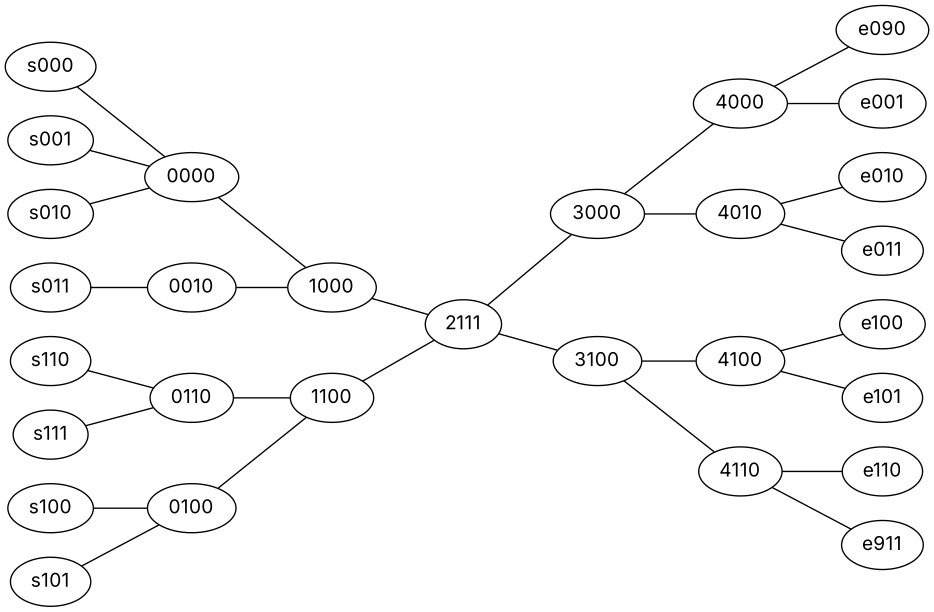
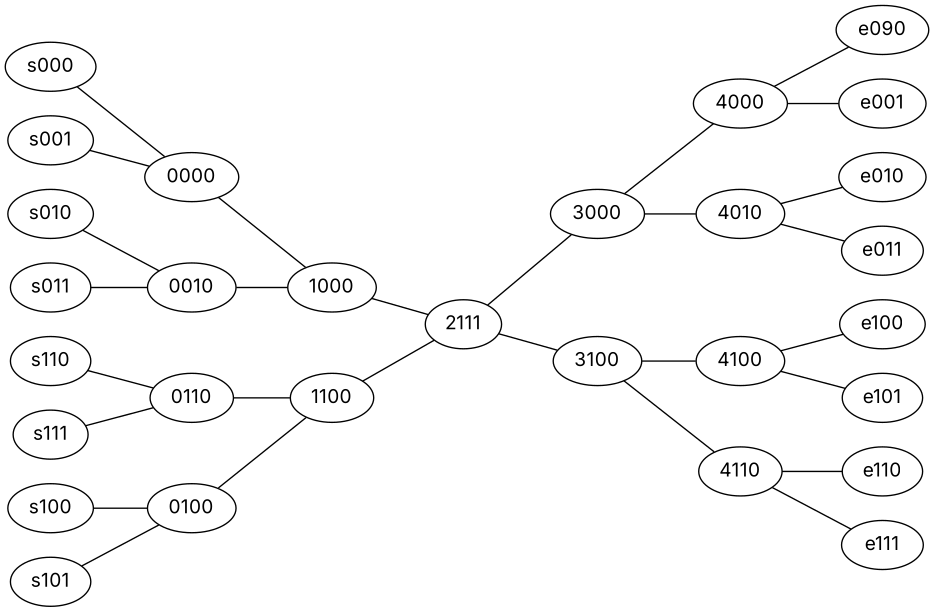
(120, 196) -> (121, 250)
(882, 545) -> (882, 545)
